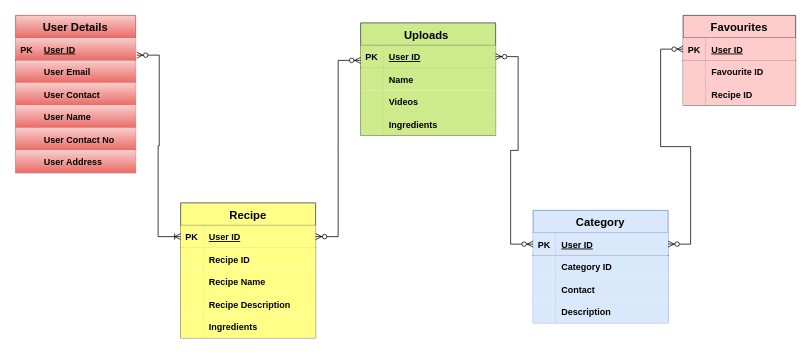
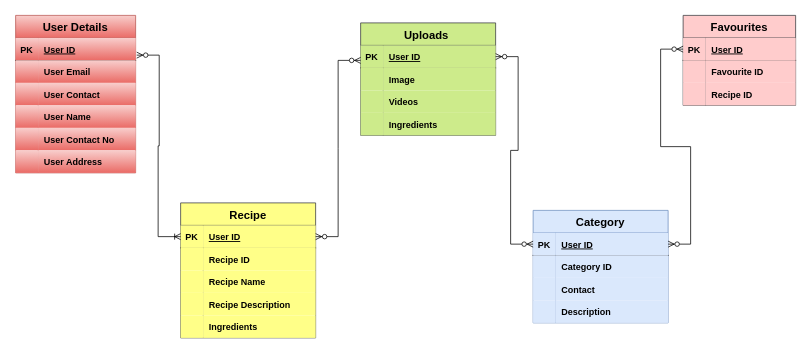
(399, 80) -> (401, 80)
